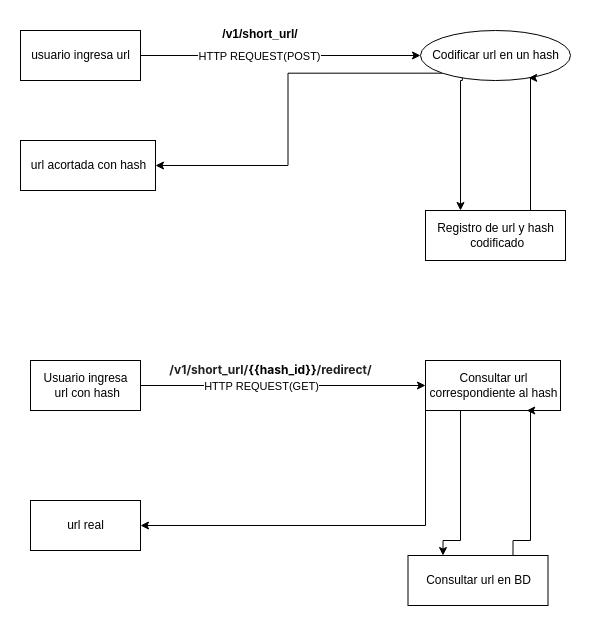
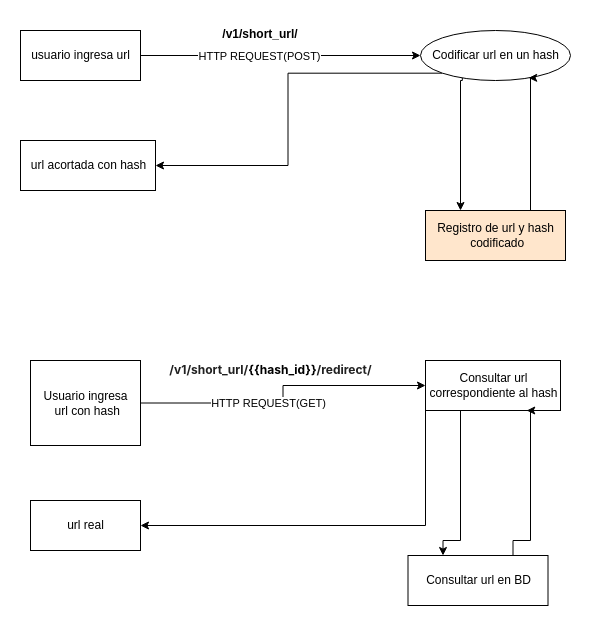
(496, 236) -> (496, 236)
(86, 386) -> (86, 403)
